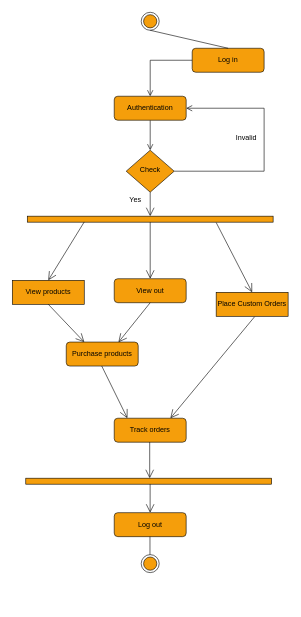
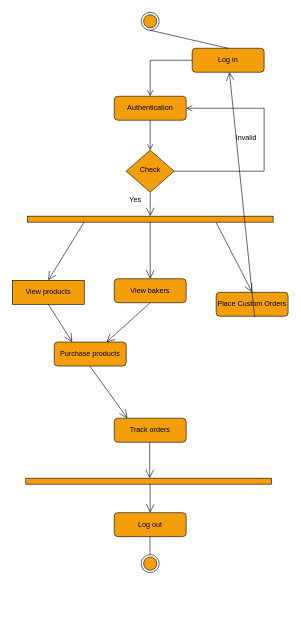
(150, 291) -> (150, 291)
(252, 305) -> (252, 305)
(102, 354) -> (90, 354)
(213, 367) -> (240, 178)
